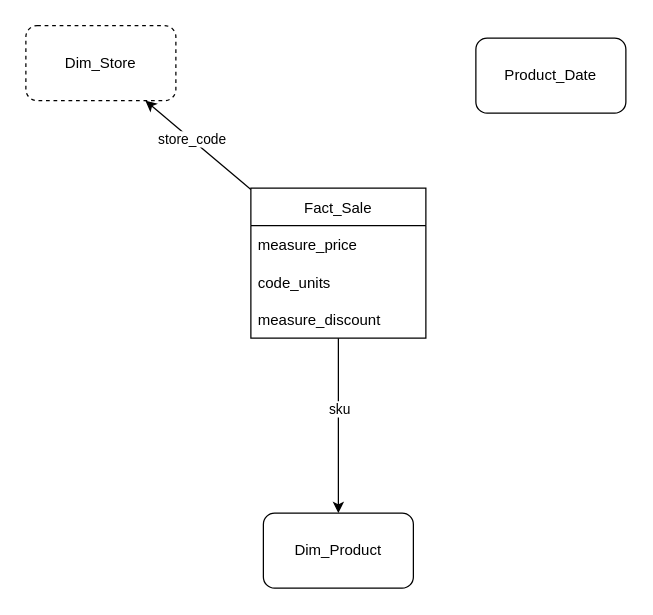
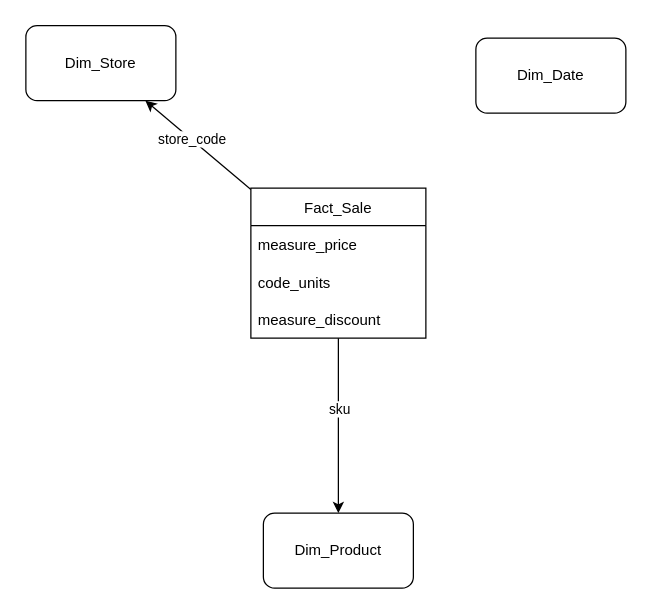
(101, 63) -> (101, 63)
(551, 76) -> (551, 76)
